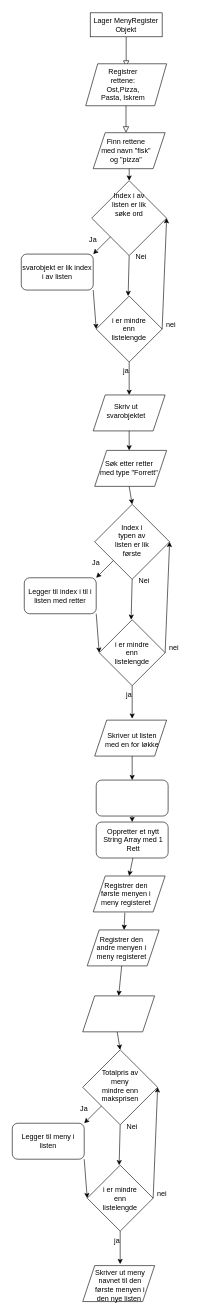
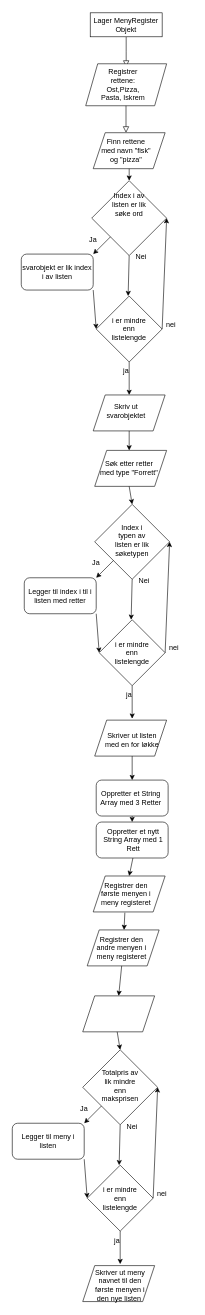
(132, 540) -> (132, 540)
none -> (131, 798)
(120, 1086) -> (120, 1086)
